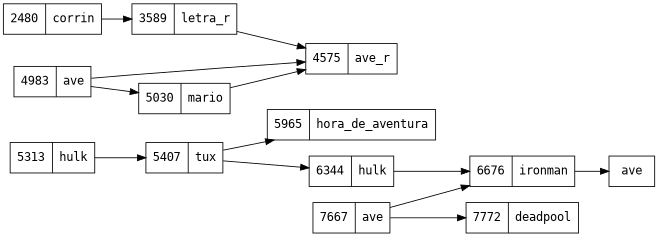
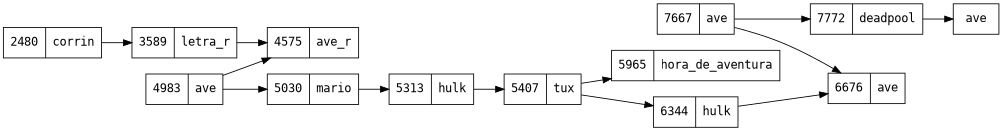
(264, 80) -> (370, 89)
(543, 171) -> (888, 88)
(588, 171) -> (934, 19)
